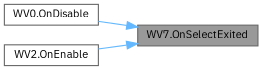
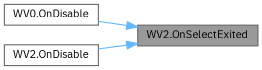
(198, 36) -> (198, 36)
(51, 55) -> (51, 55)
